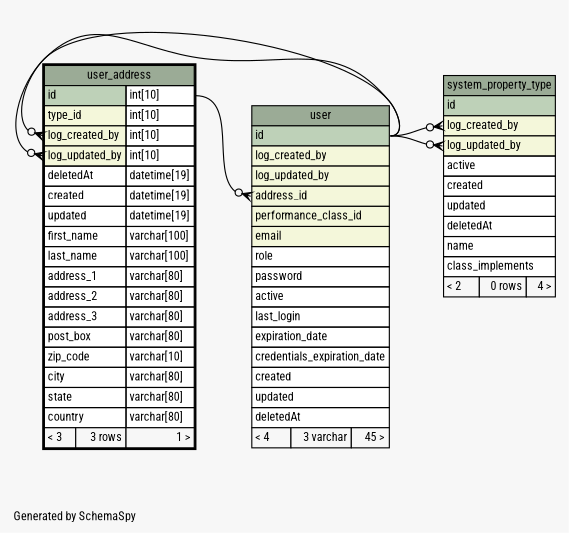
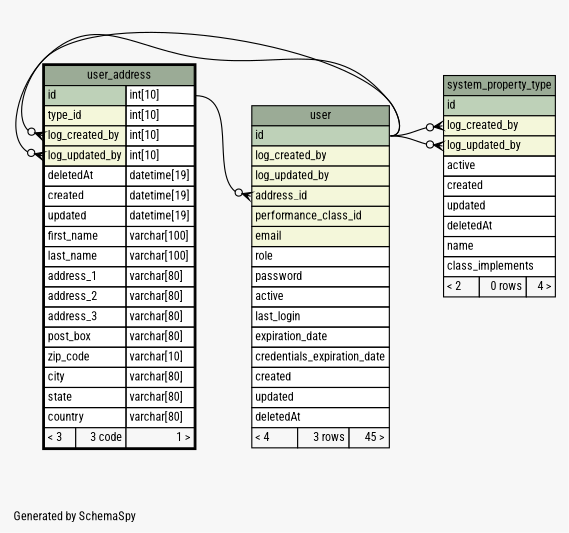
(106, 437) -> (106, 437)
(326, 437) -> (330, 437)
